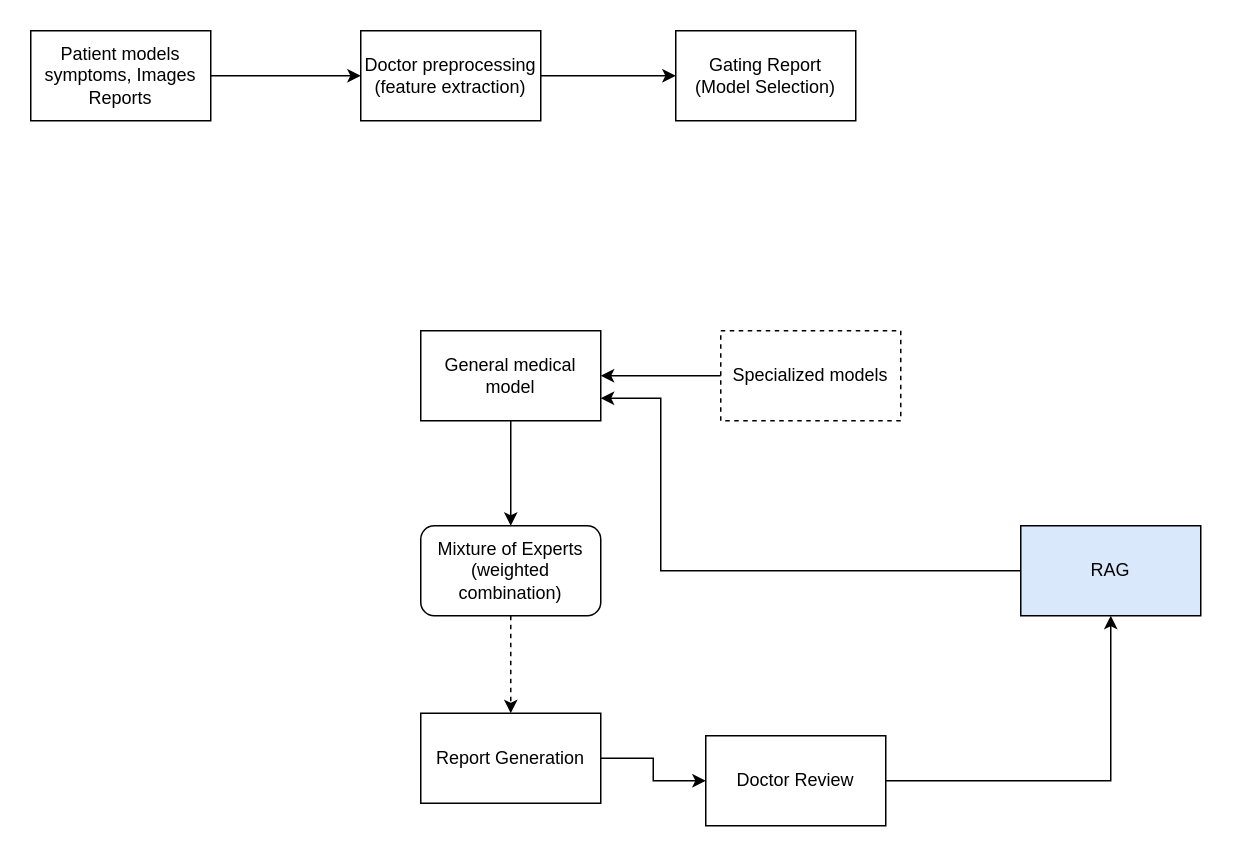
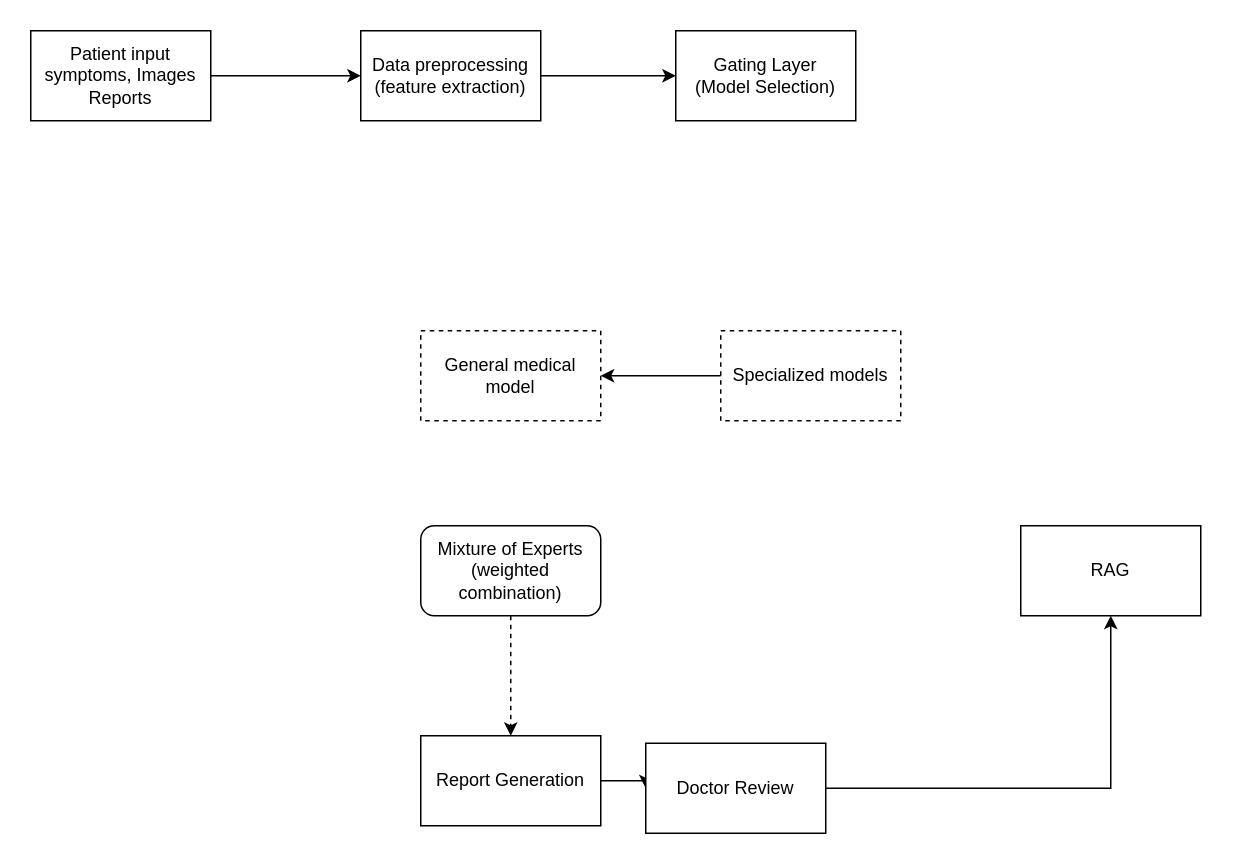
(121, 76) -> (121, 76)
(451, 76) -> (451, 76)
(766, 76) -> (766, 76)
(511, 376) -> (511, 376)
(511, 468) -> none
(730, 571) -> none
(1111, 571) -> (1111, 571)
(511, 758) -> (511, 781)
(796, 781) -> (736, 788)
